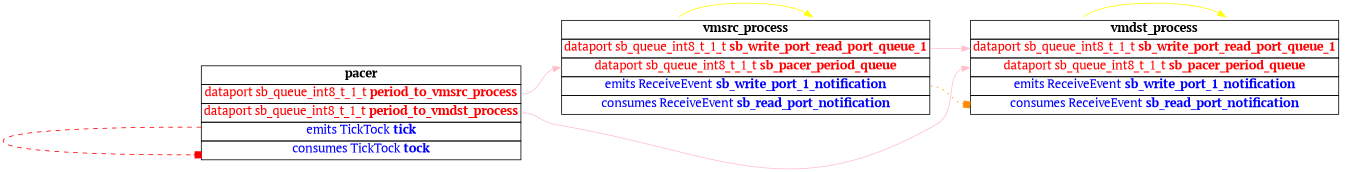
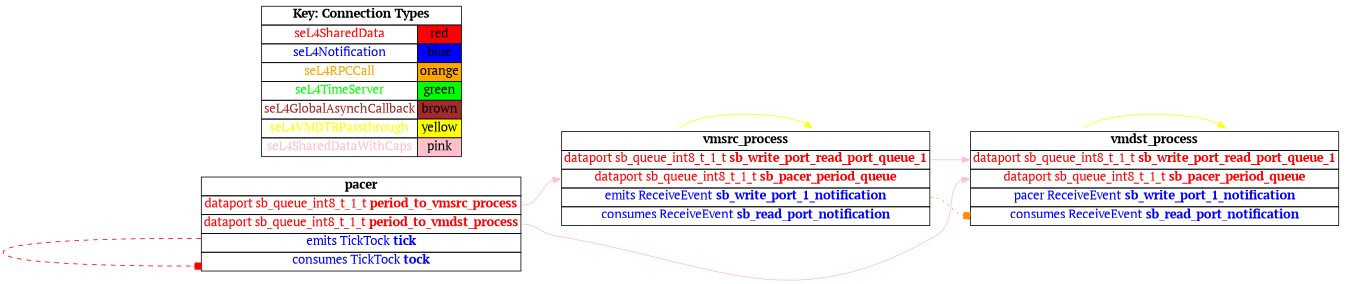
none -> (361, 81)
(1069, 85) -> (1069, 196)
